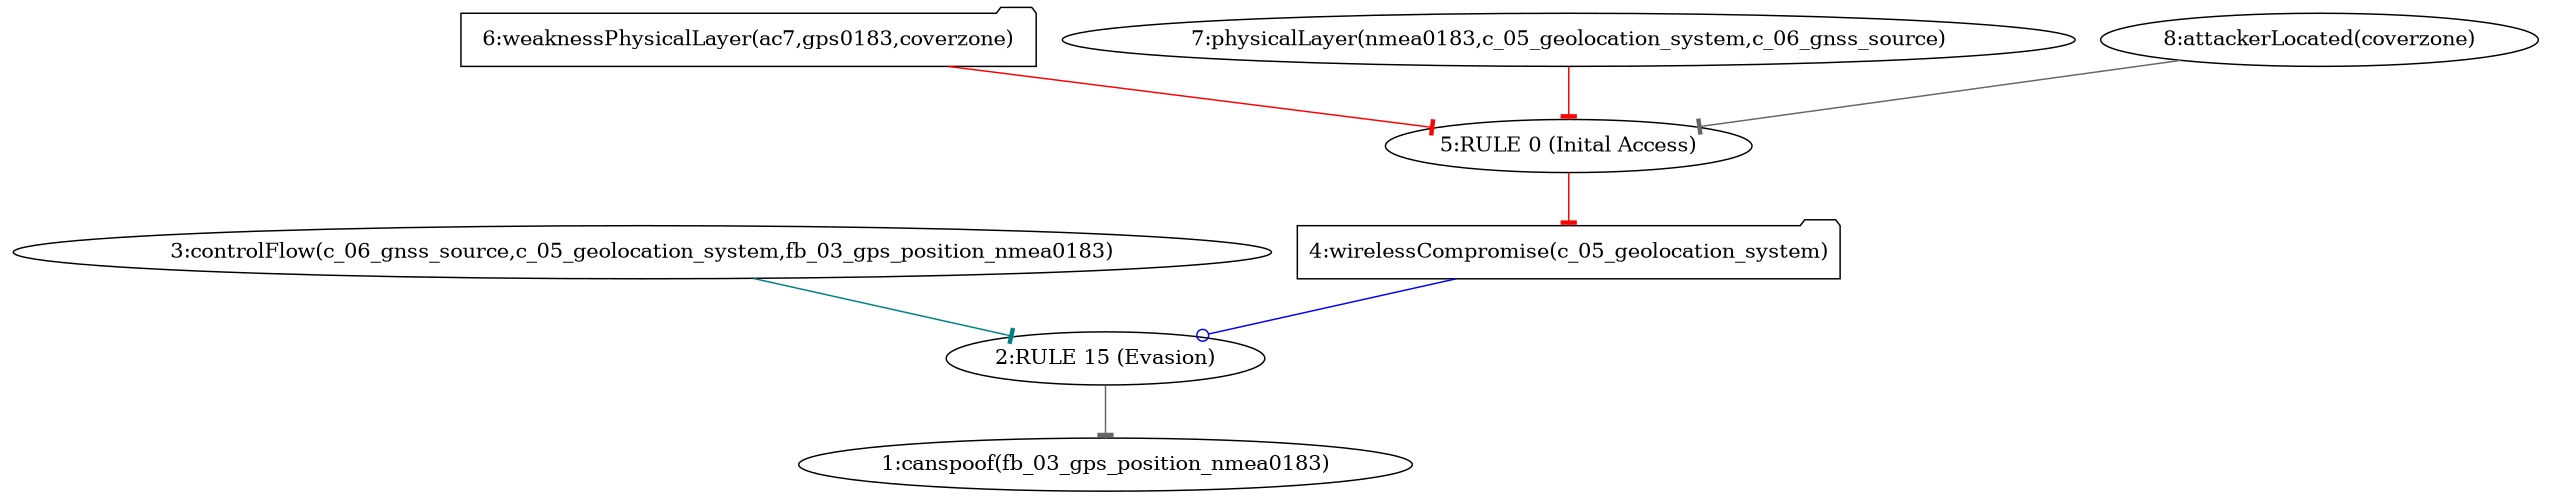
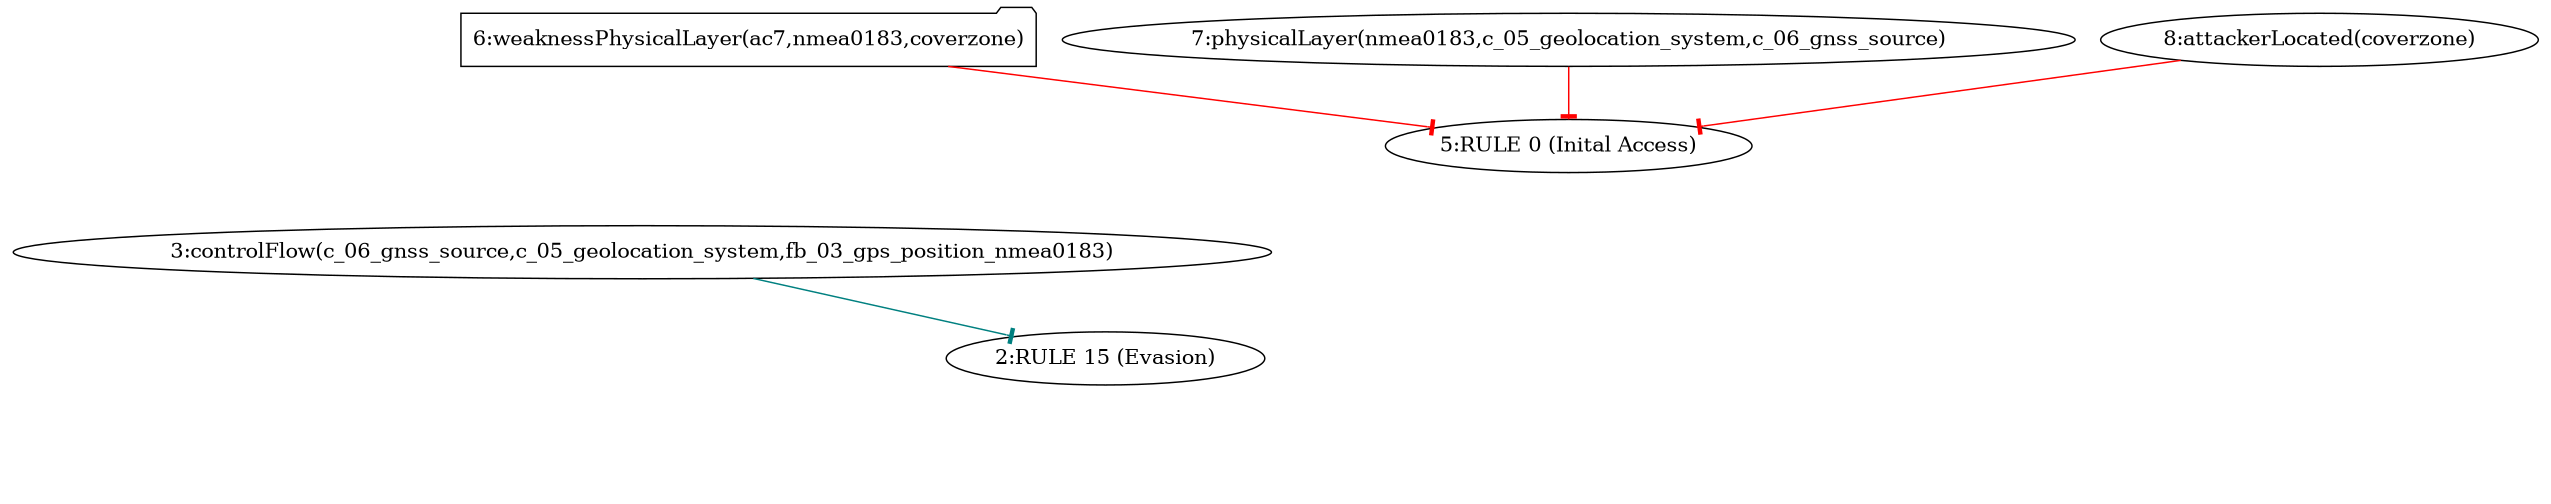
(749, 40) -> (749, 40)
(1942, 93) -> (1942, 93)
(1569, 252) -> none
(1106, 465) -> none
